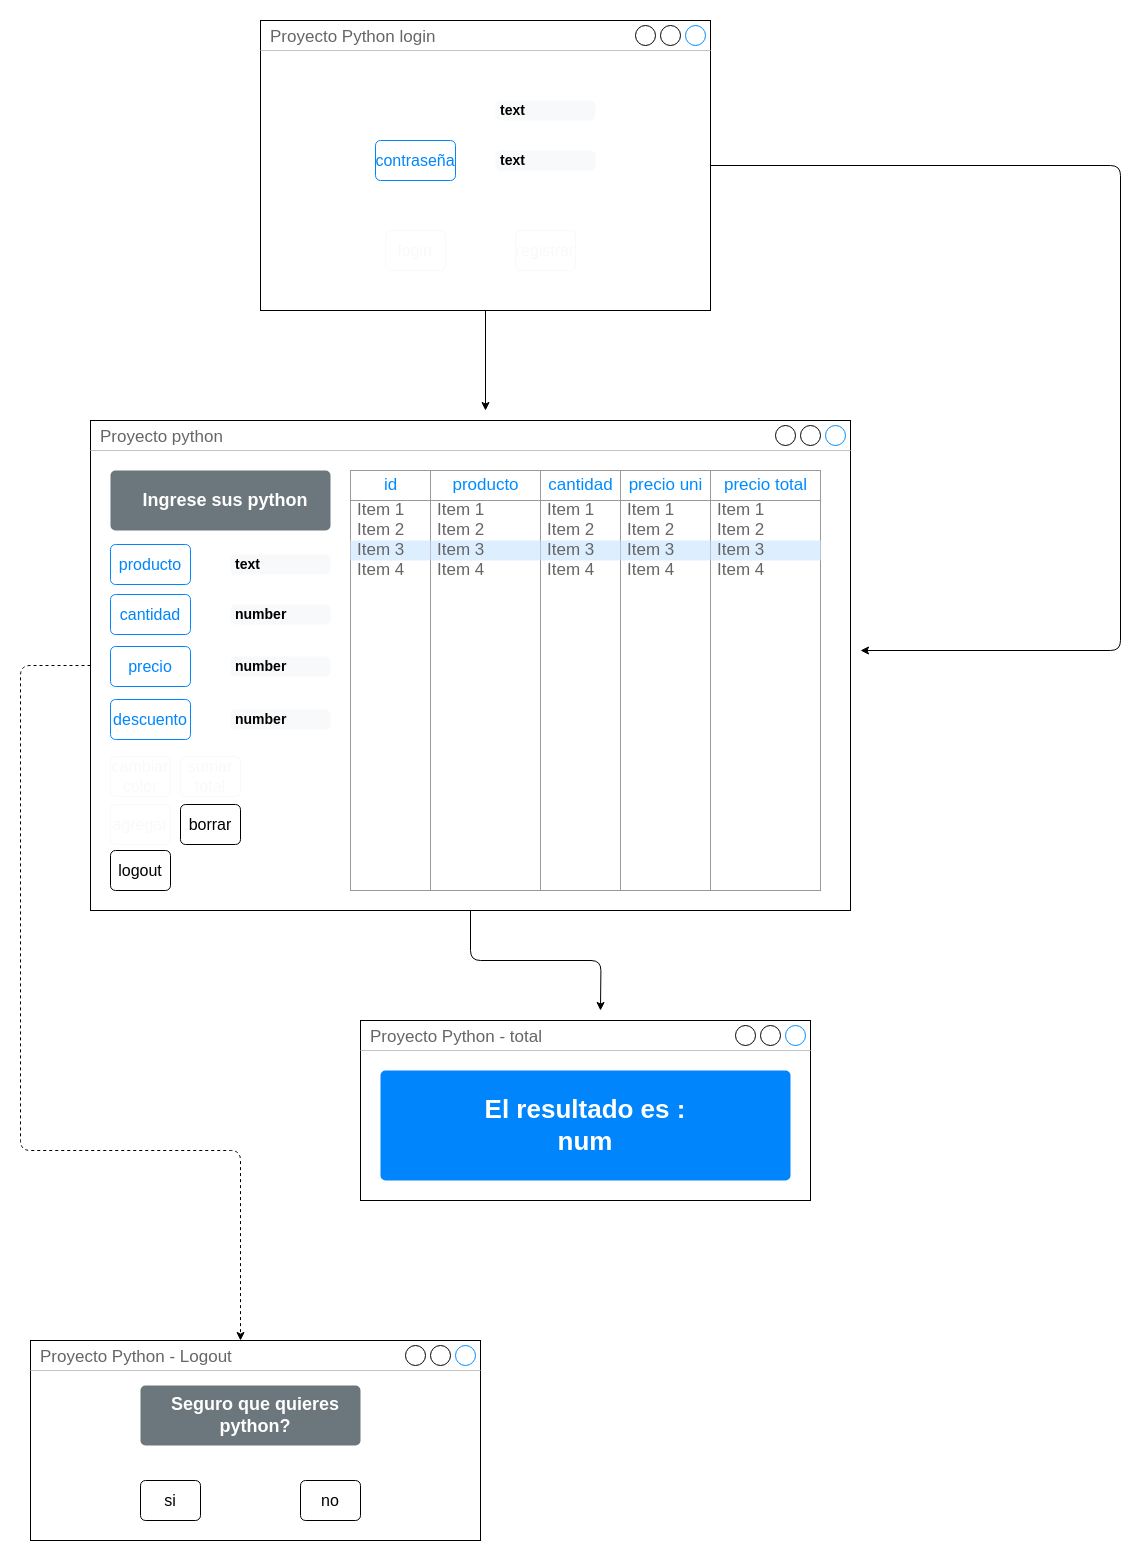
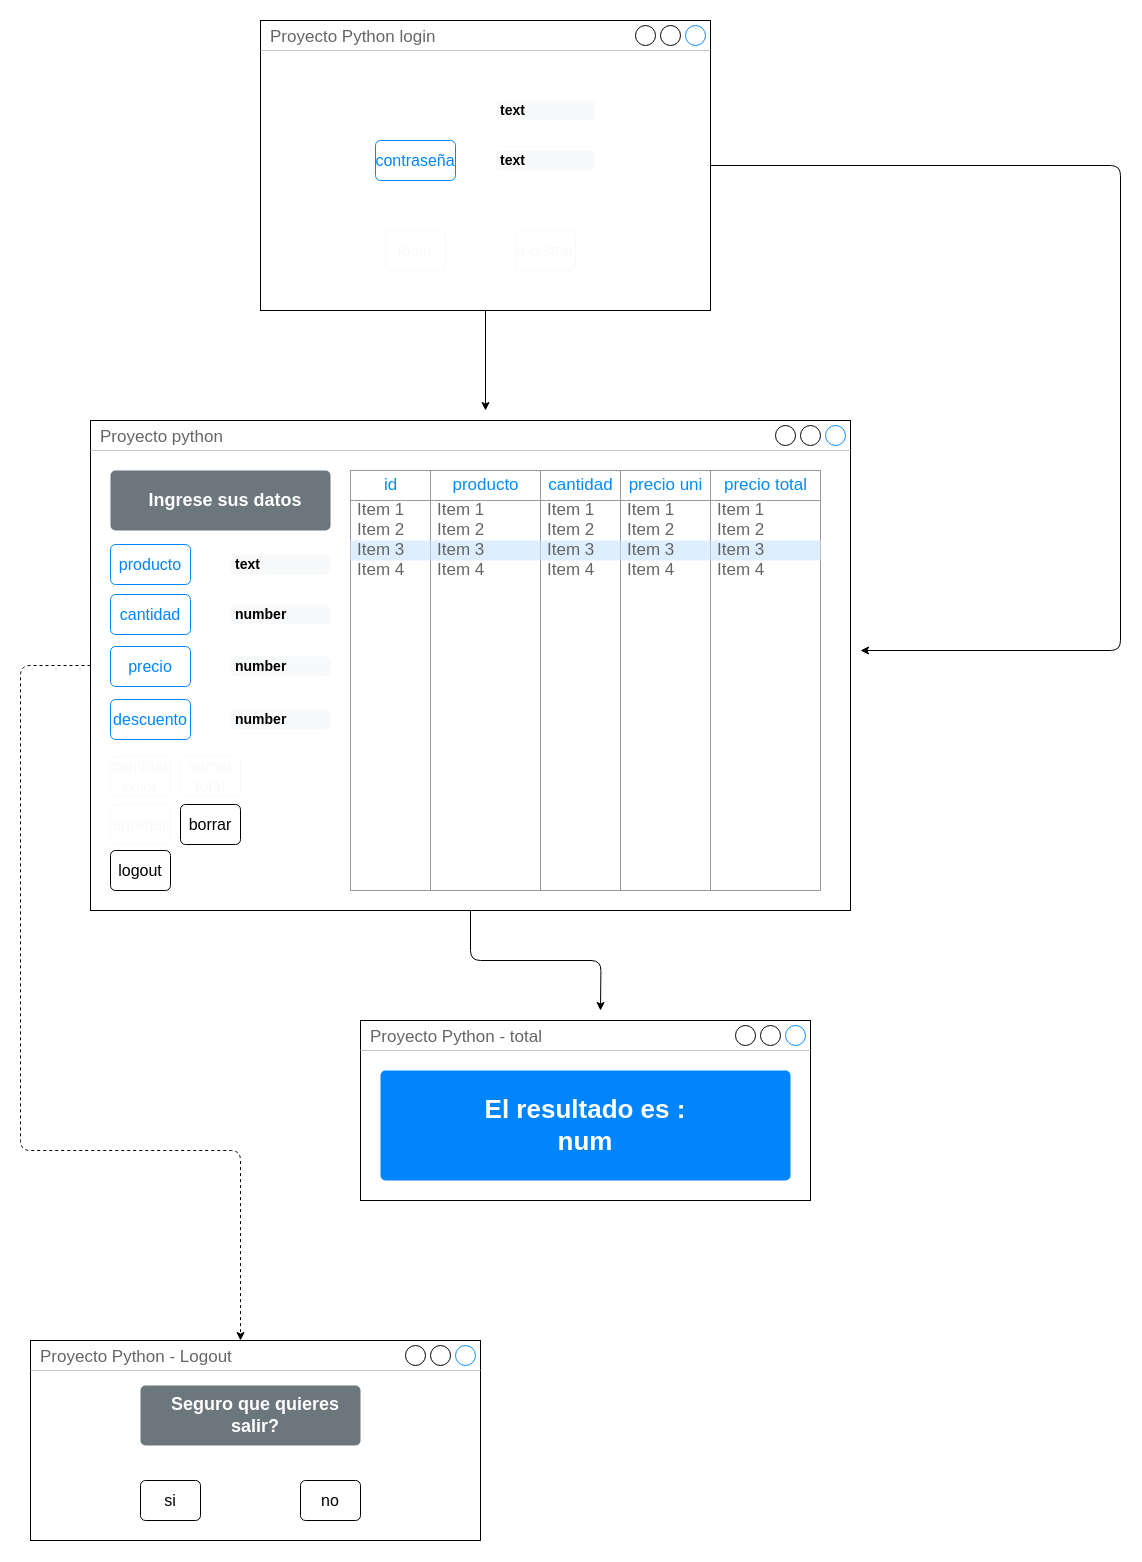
(226, 501) -> (226, 501)
(256, 1416) -> (256, 1416)
